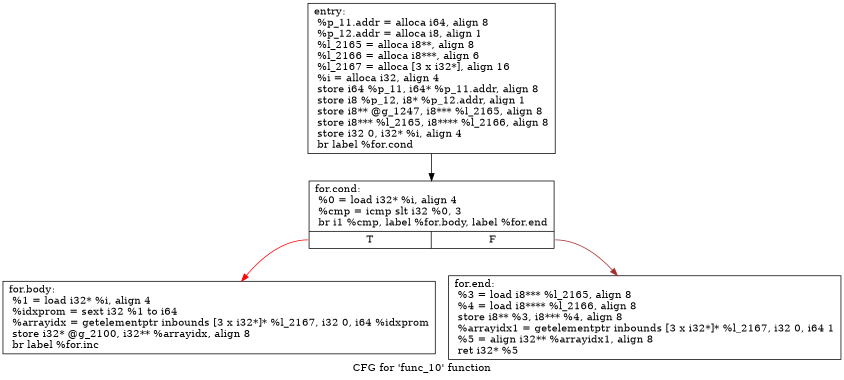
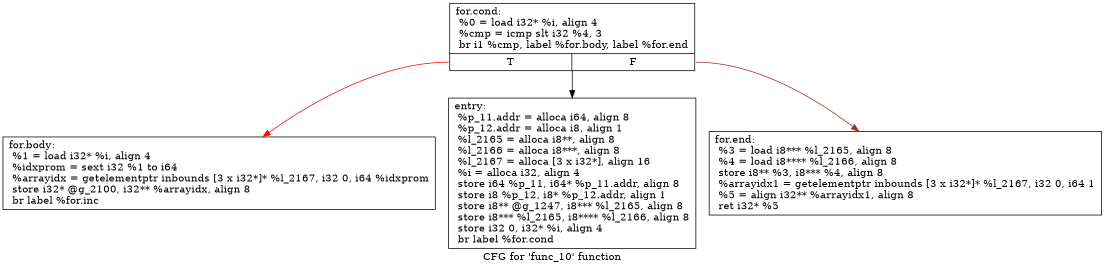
(397, 56) -> (537, 151)
(432, 164) -> (572, 81)
(389, 211) -> (529, 34)
